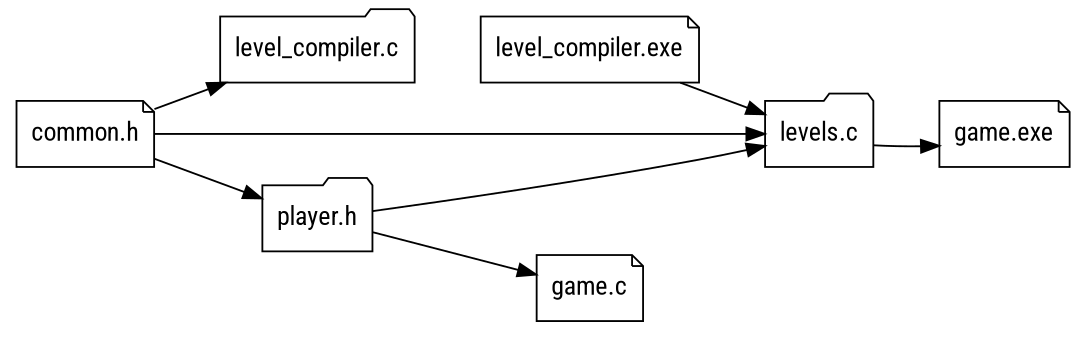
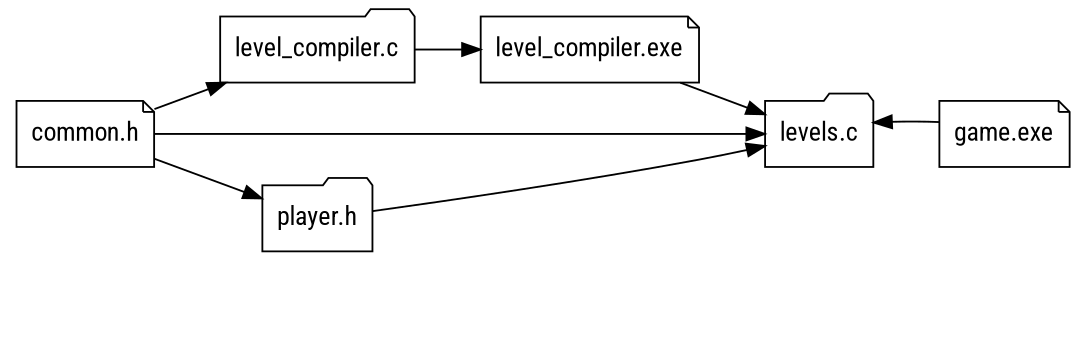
none -> (438, 50)
(897, 146) -> (916, 122)
(590, 288) -> none
